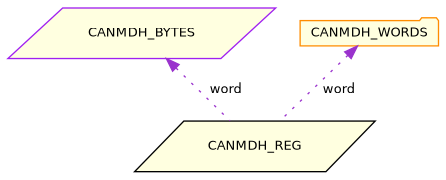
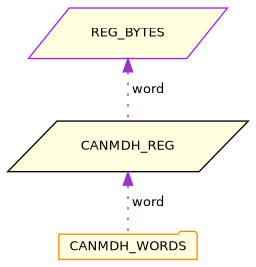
(142, 33) -> (128, 33)
(314, 88) -> (128, 210)
